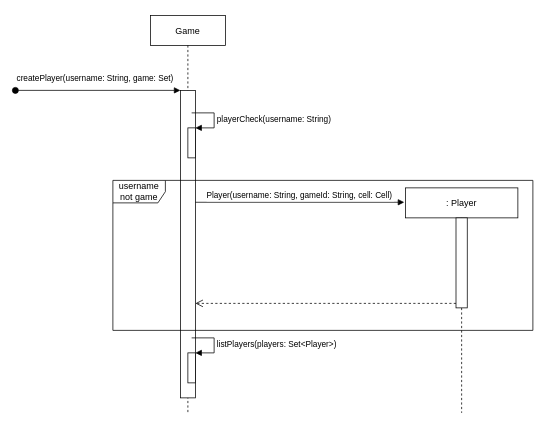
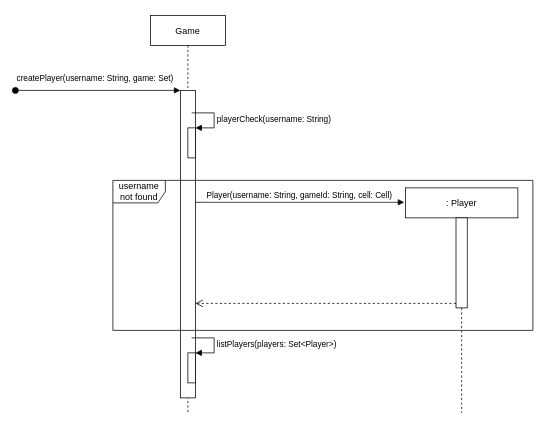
(139, 192) -> (139, 192)
